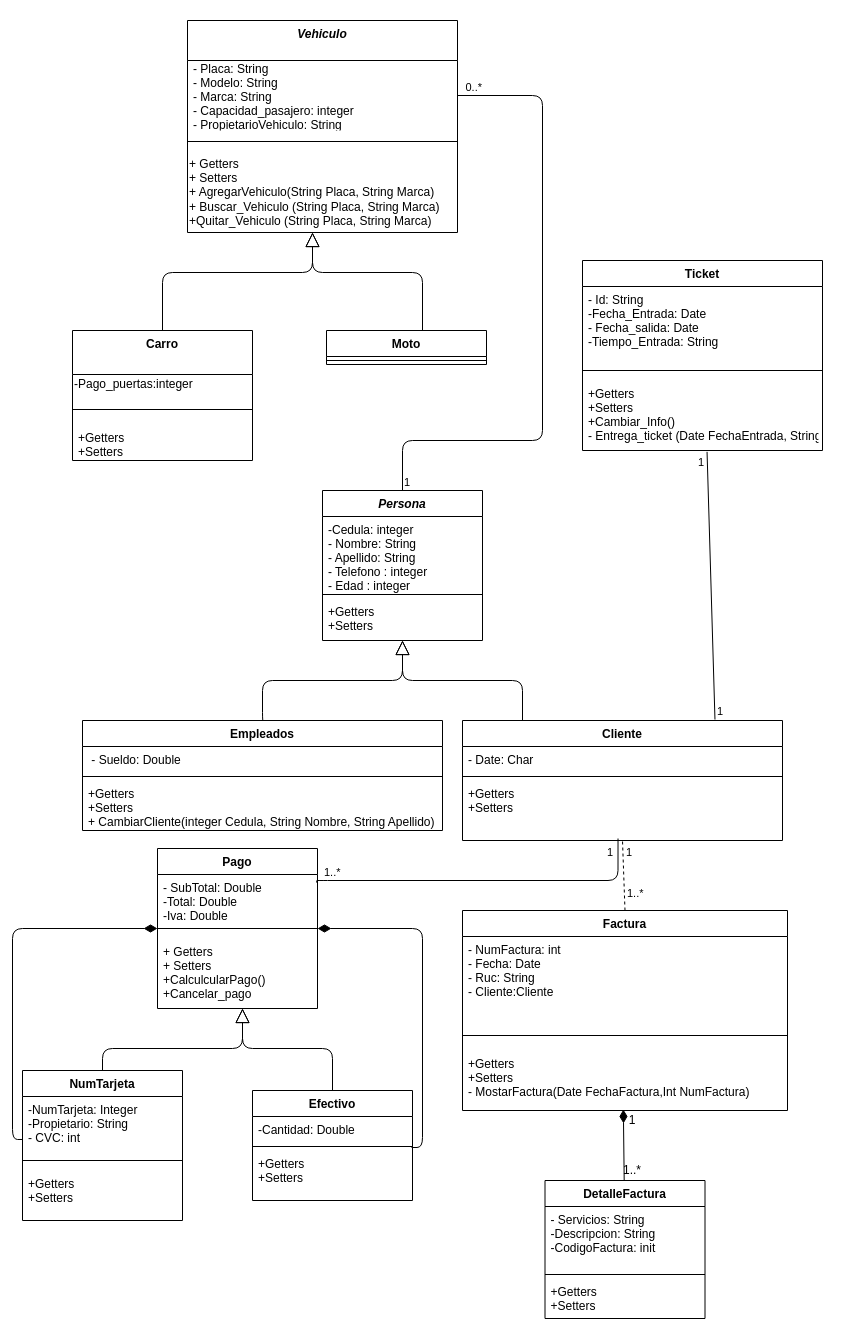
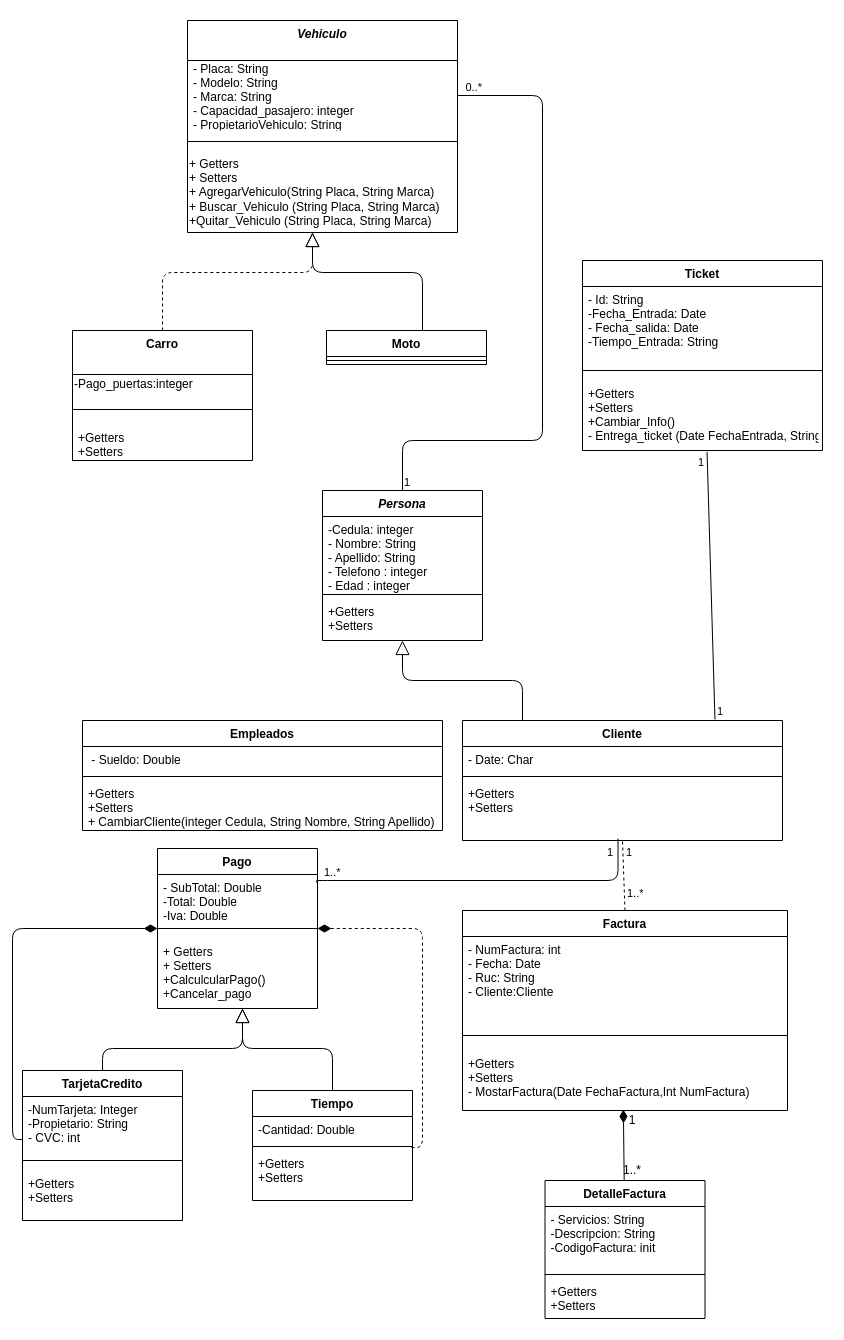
(213, 273) -> (213, 273)
(317, 681) -> none
(423, 1000) -> (423, 1000)
(102, 1084) -> (102, 1084)
(332, 1104) -> (332, 1104)
